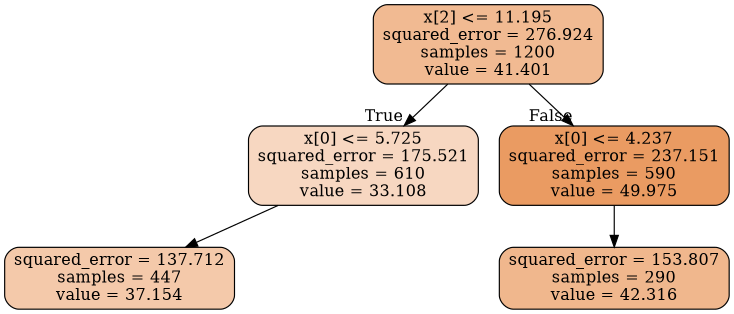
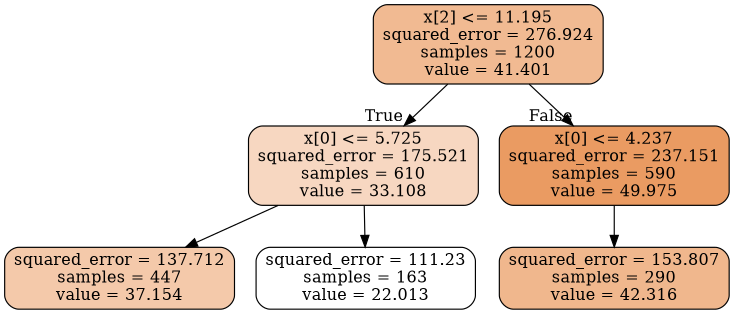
none -> (366, 278)
